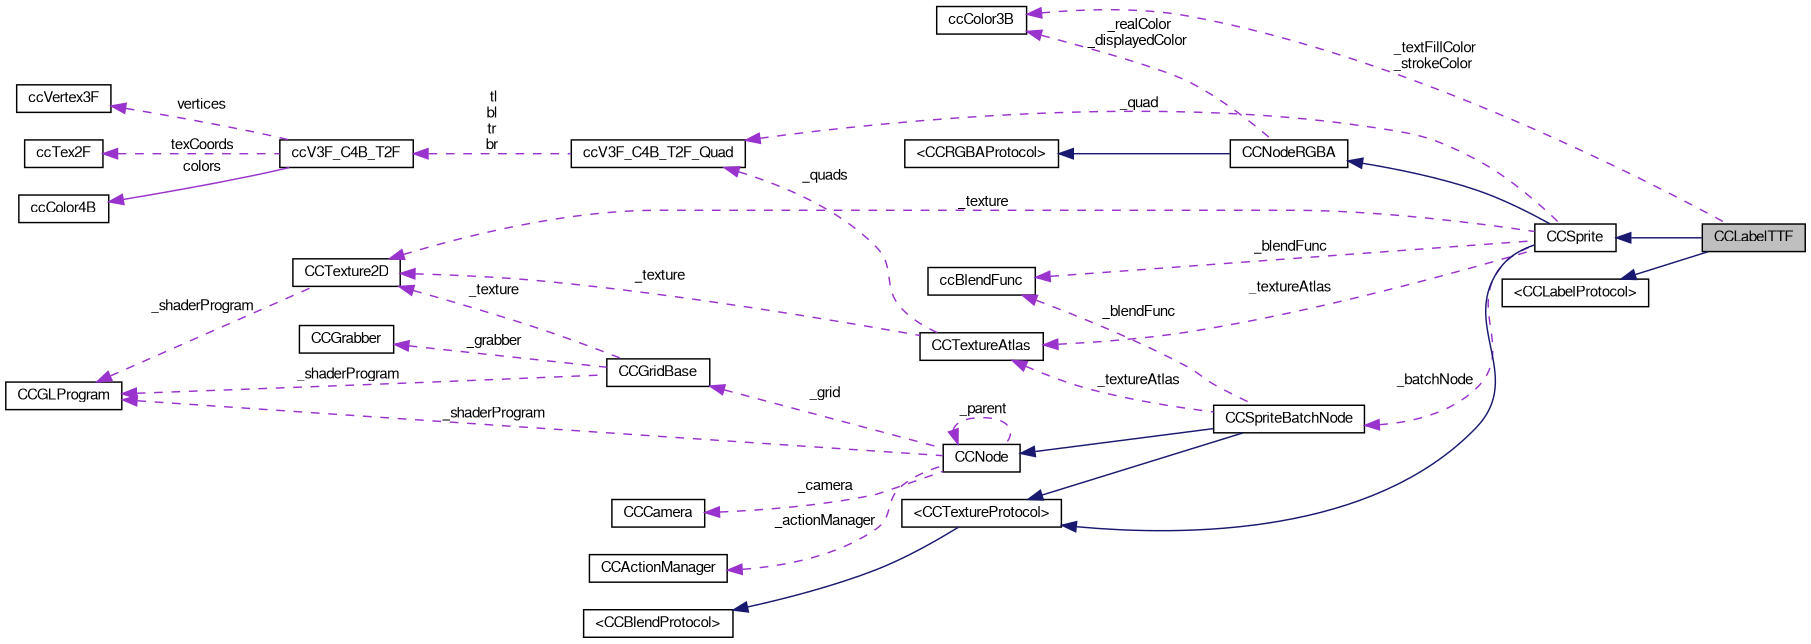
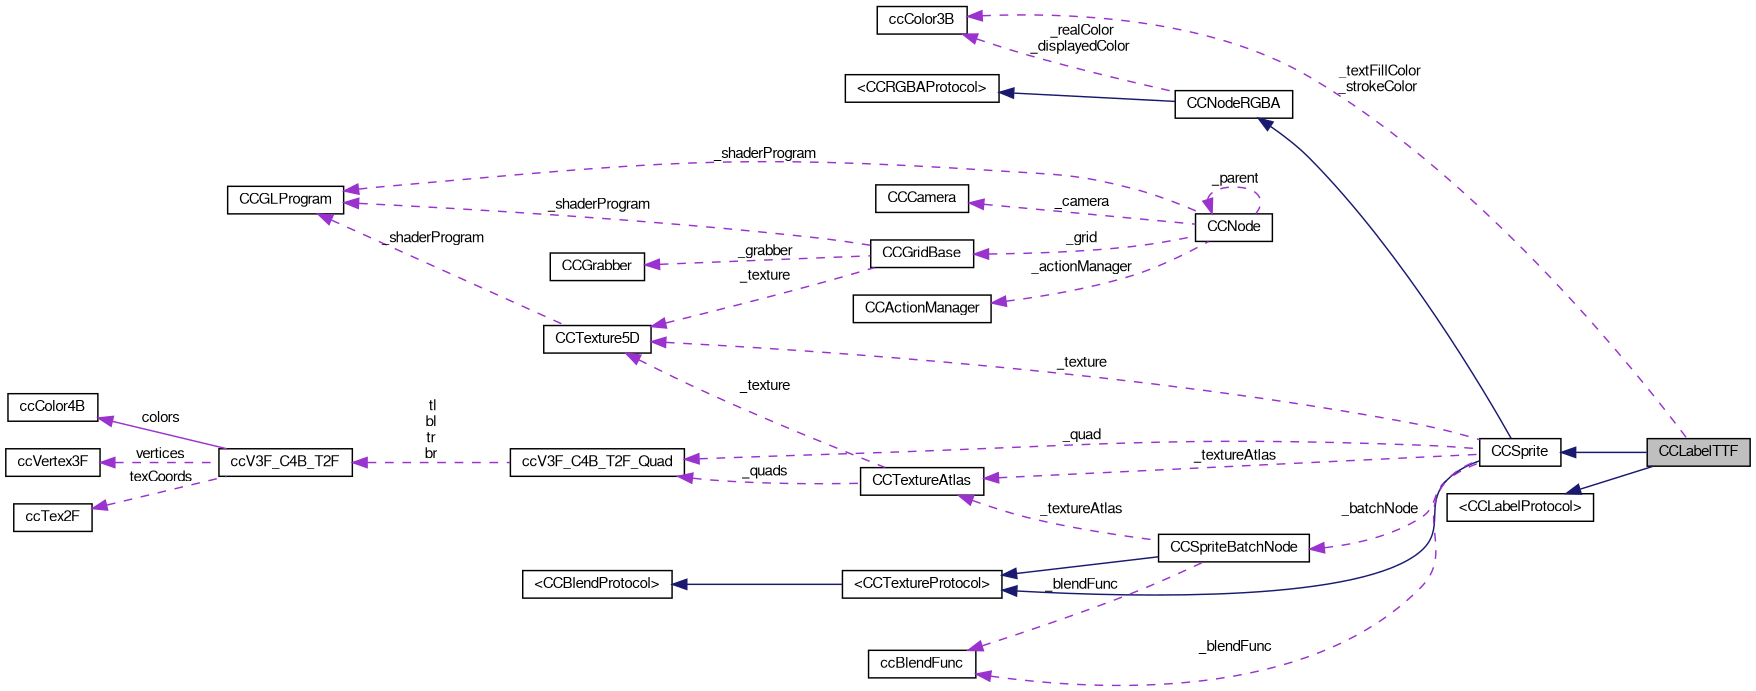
(347, 273) -> (597, 339)
(1124, 440) -> none
